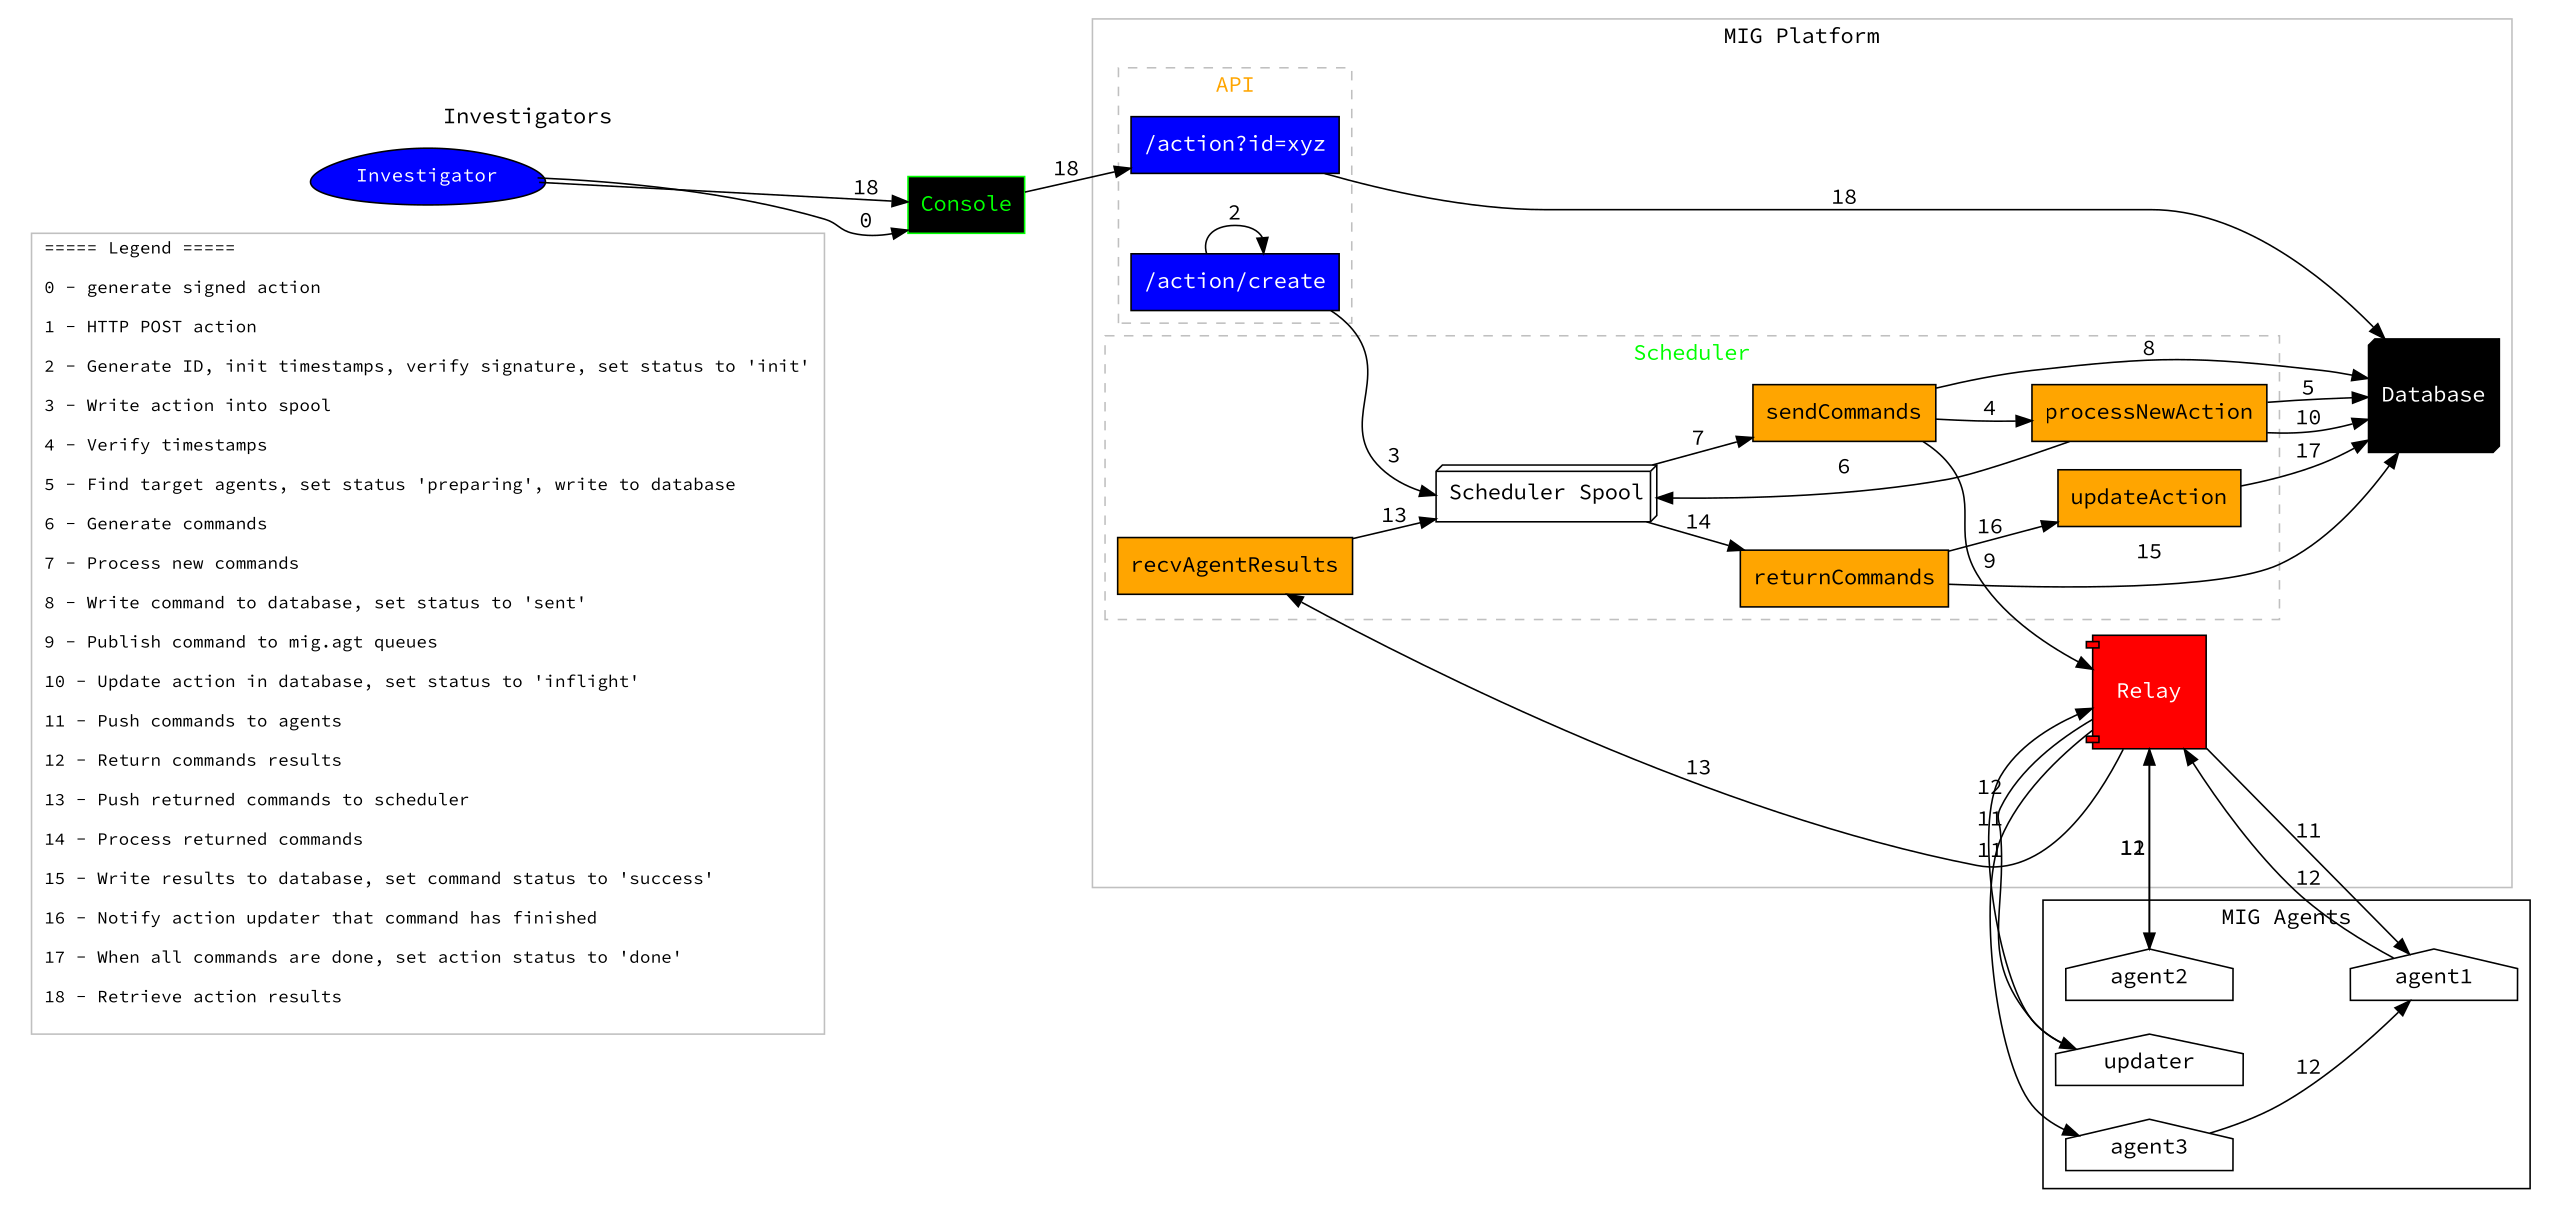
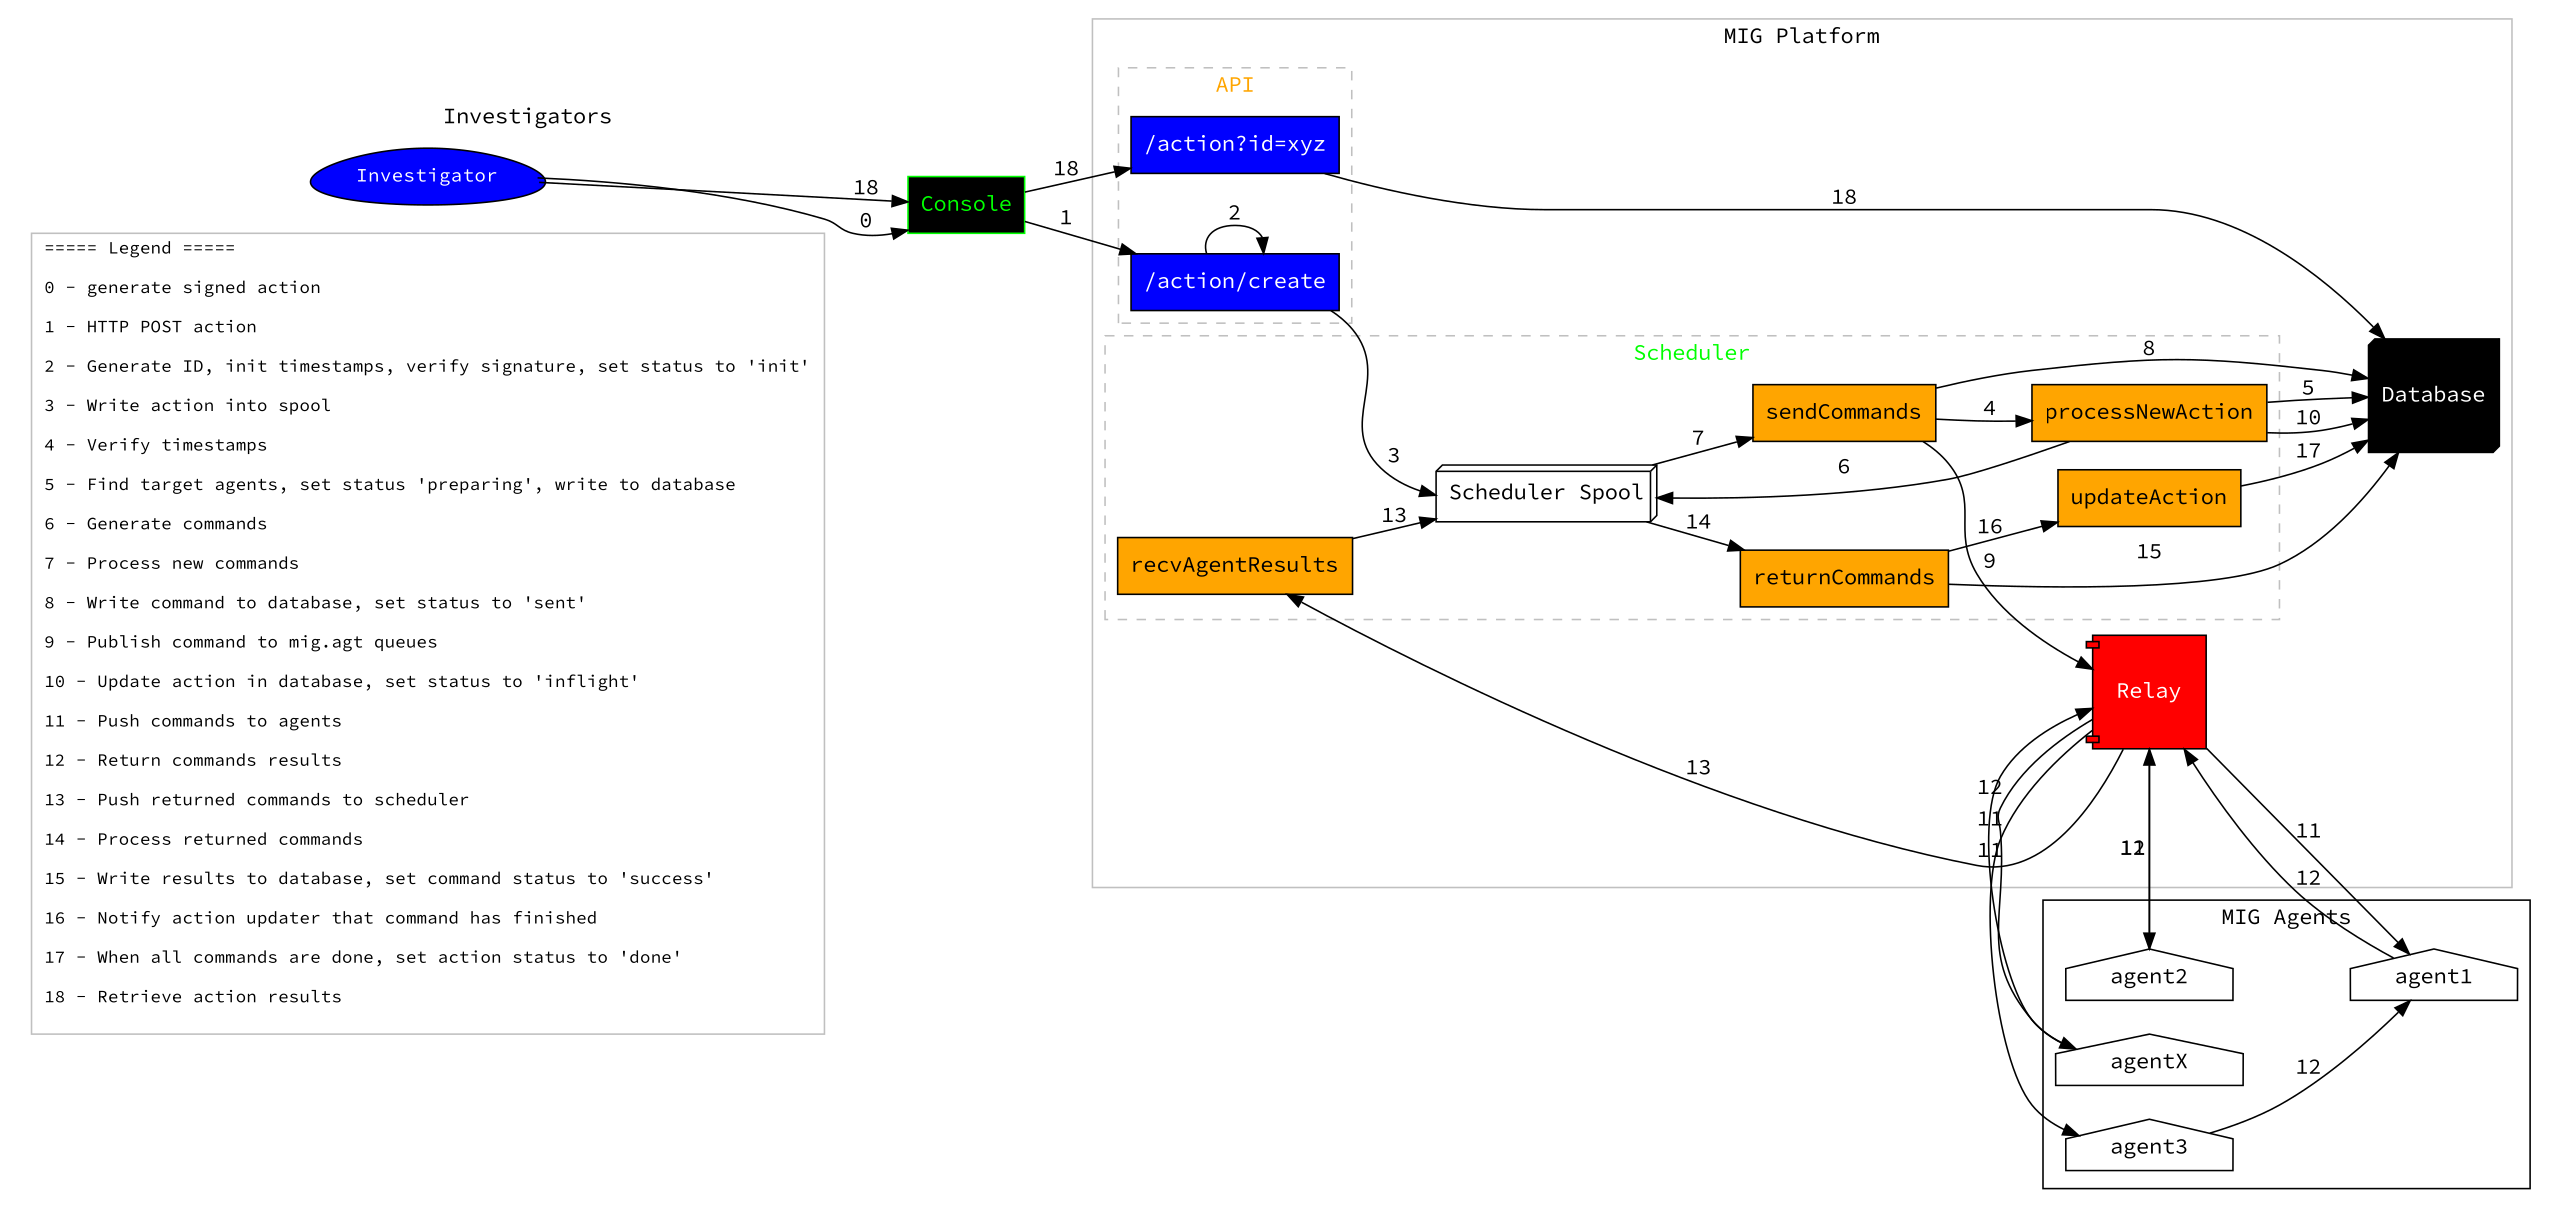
none -> (1073, 235)
(2149, 1062) -> (2149, 1062)
